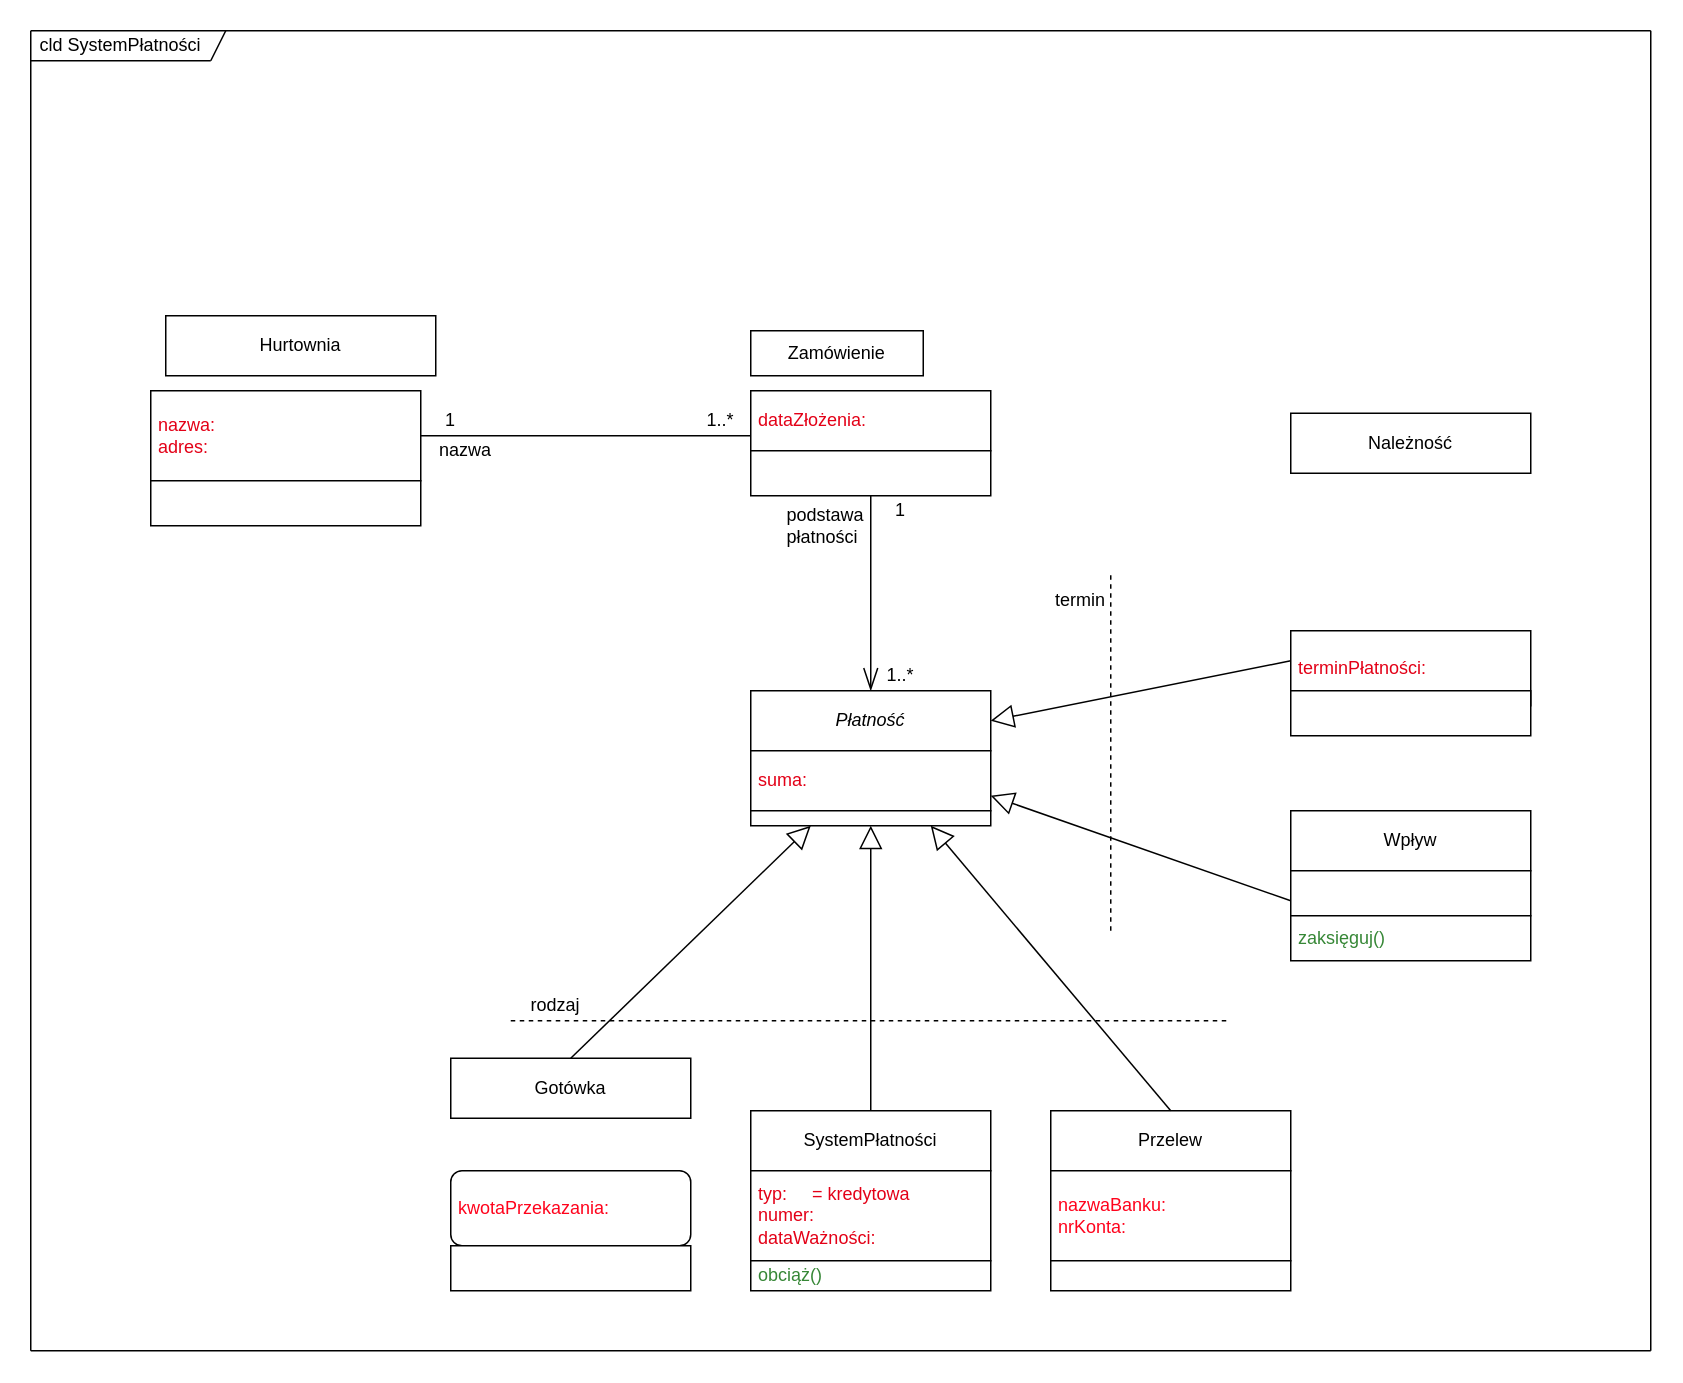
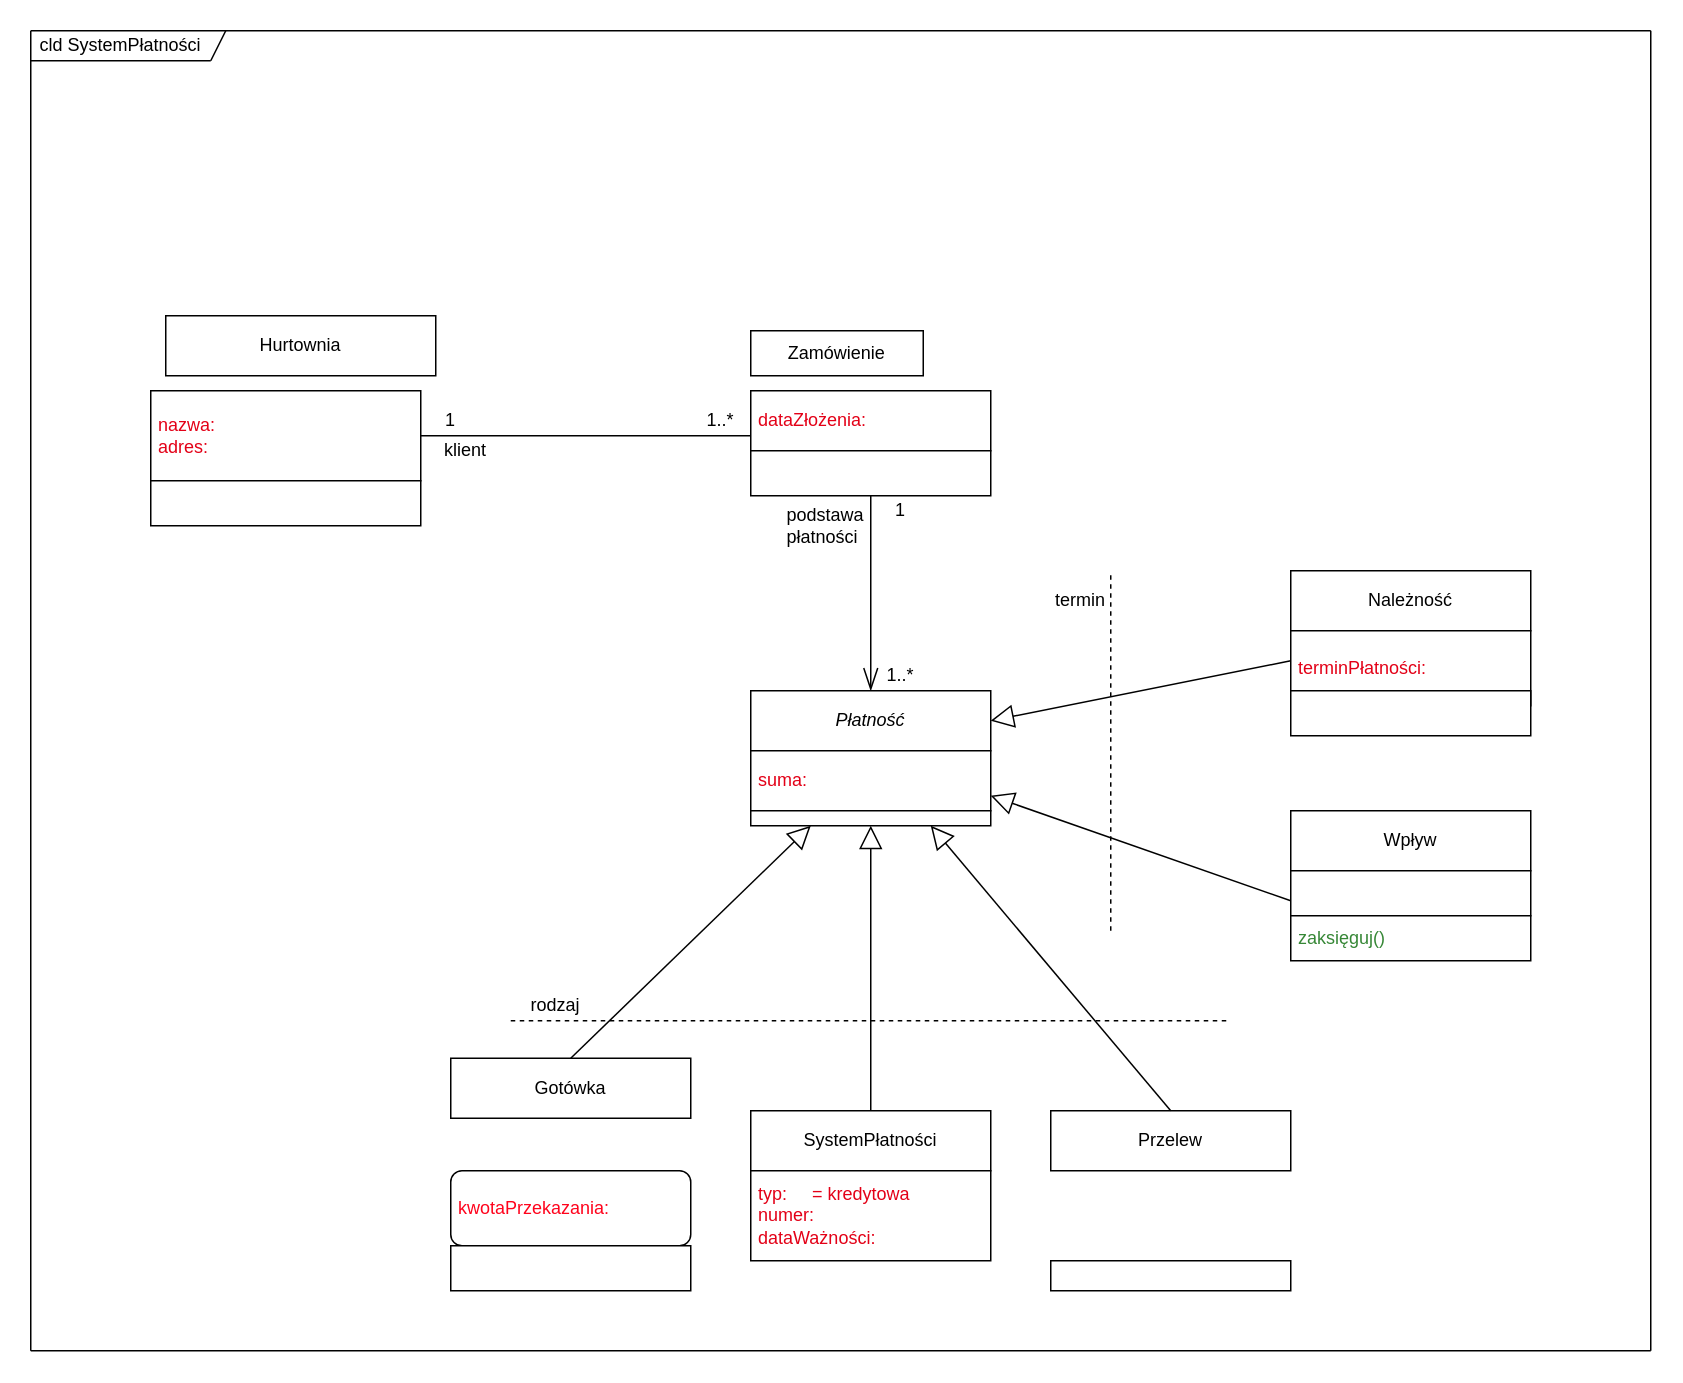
(1411, 443) -> (1411, 601)
(466, 451) -> (466, 451)
(1171, 1216) -> none
(871, 1276) -> none
